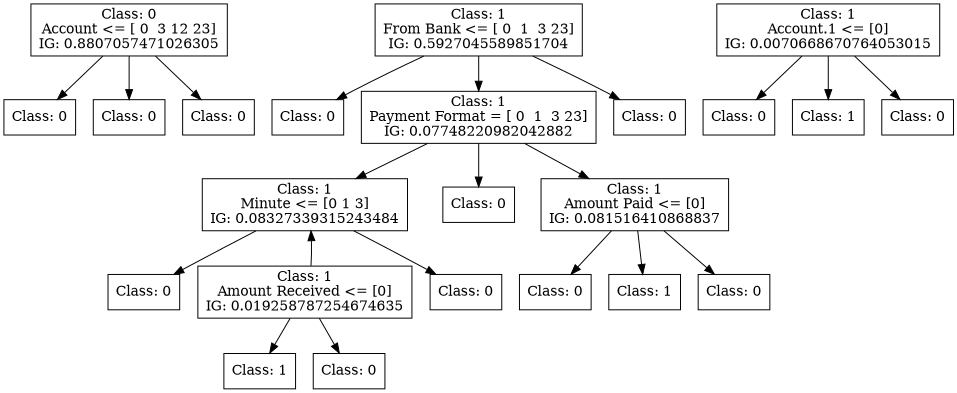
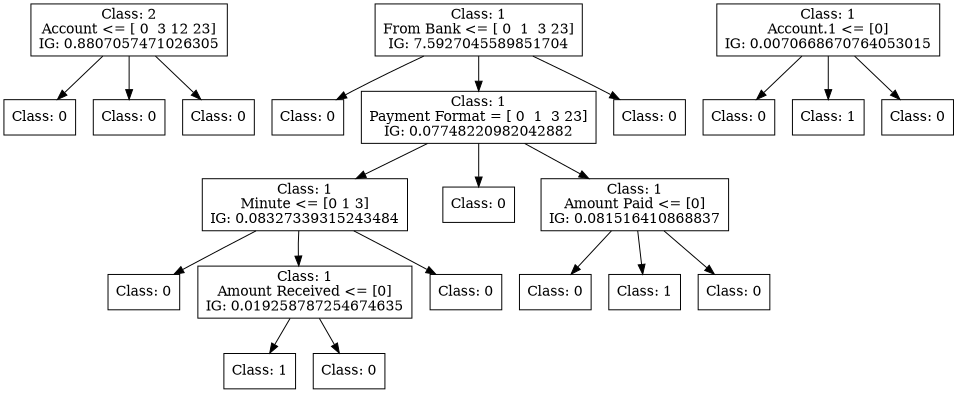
(129, 30) -> (129, 30)
(479, 30) -> (479, 30)
(311, 253) -> (298, 243)
